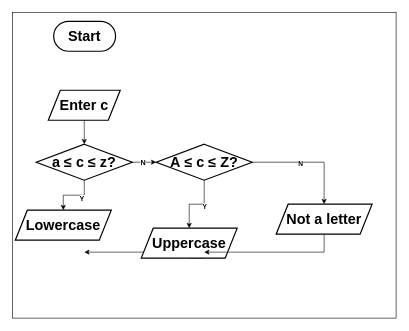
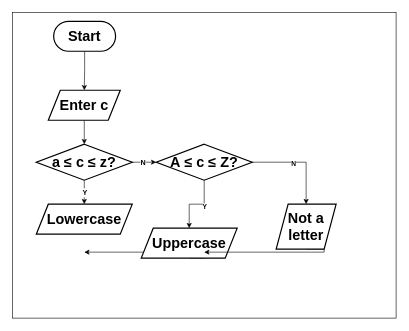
none -> (85, 69)
(324, 219) -> (306, 227)
(63, 225) -> (84, 219)
